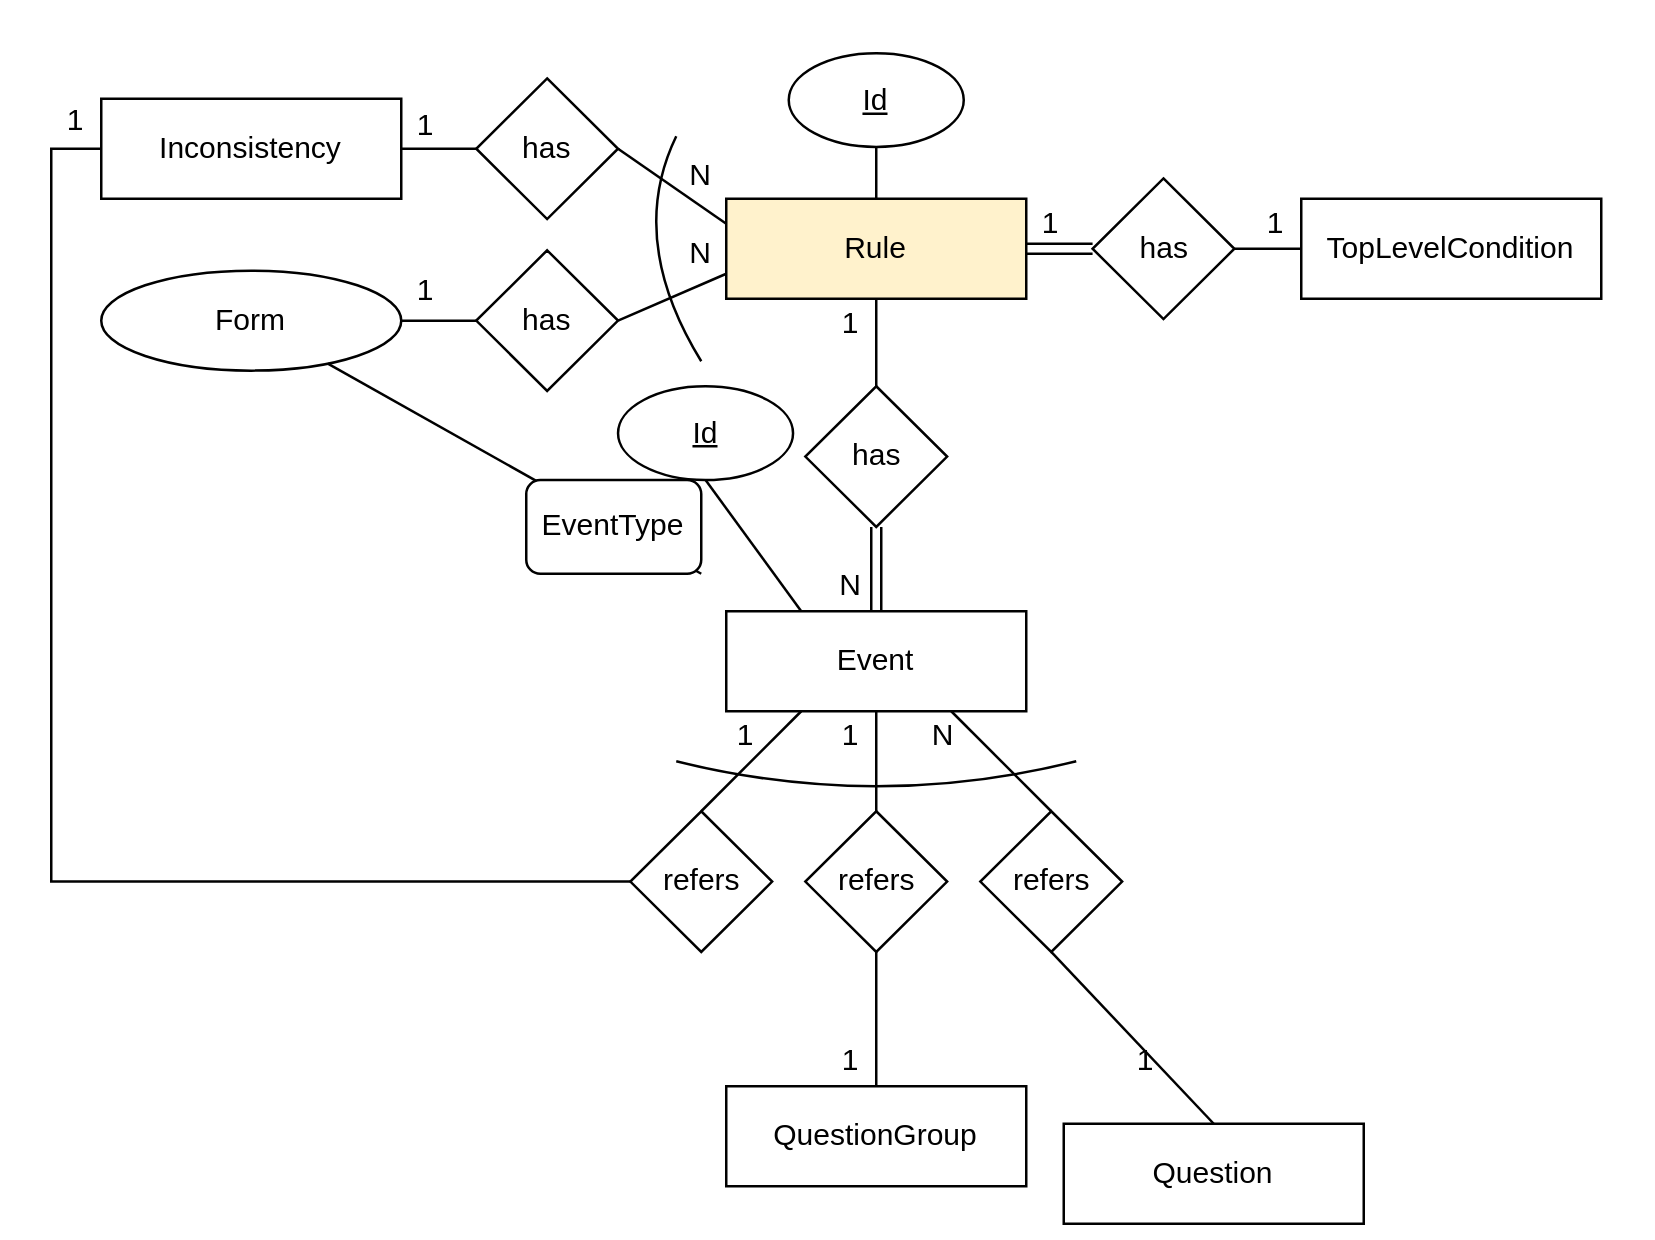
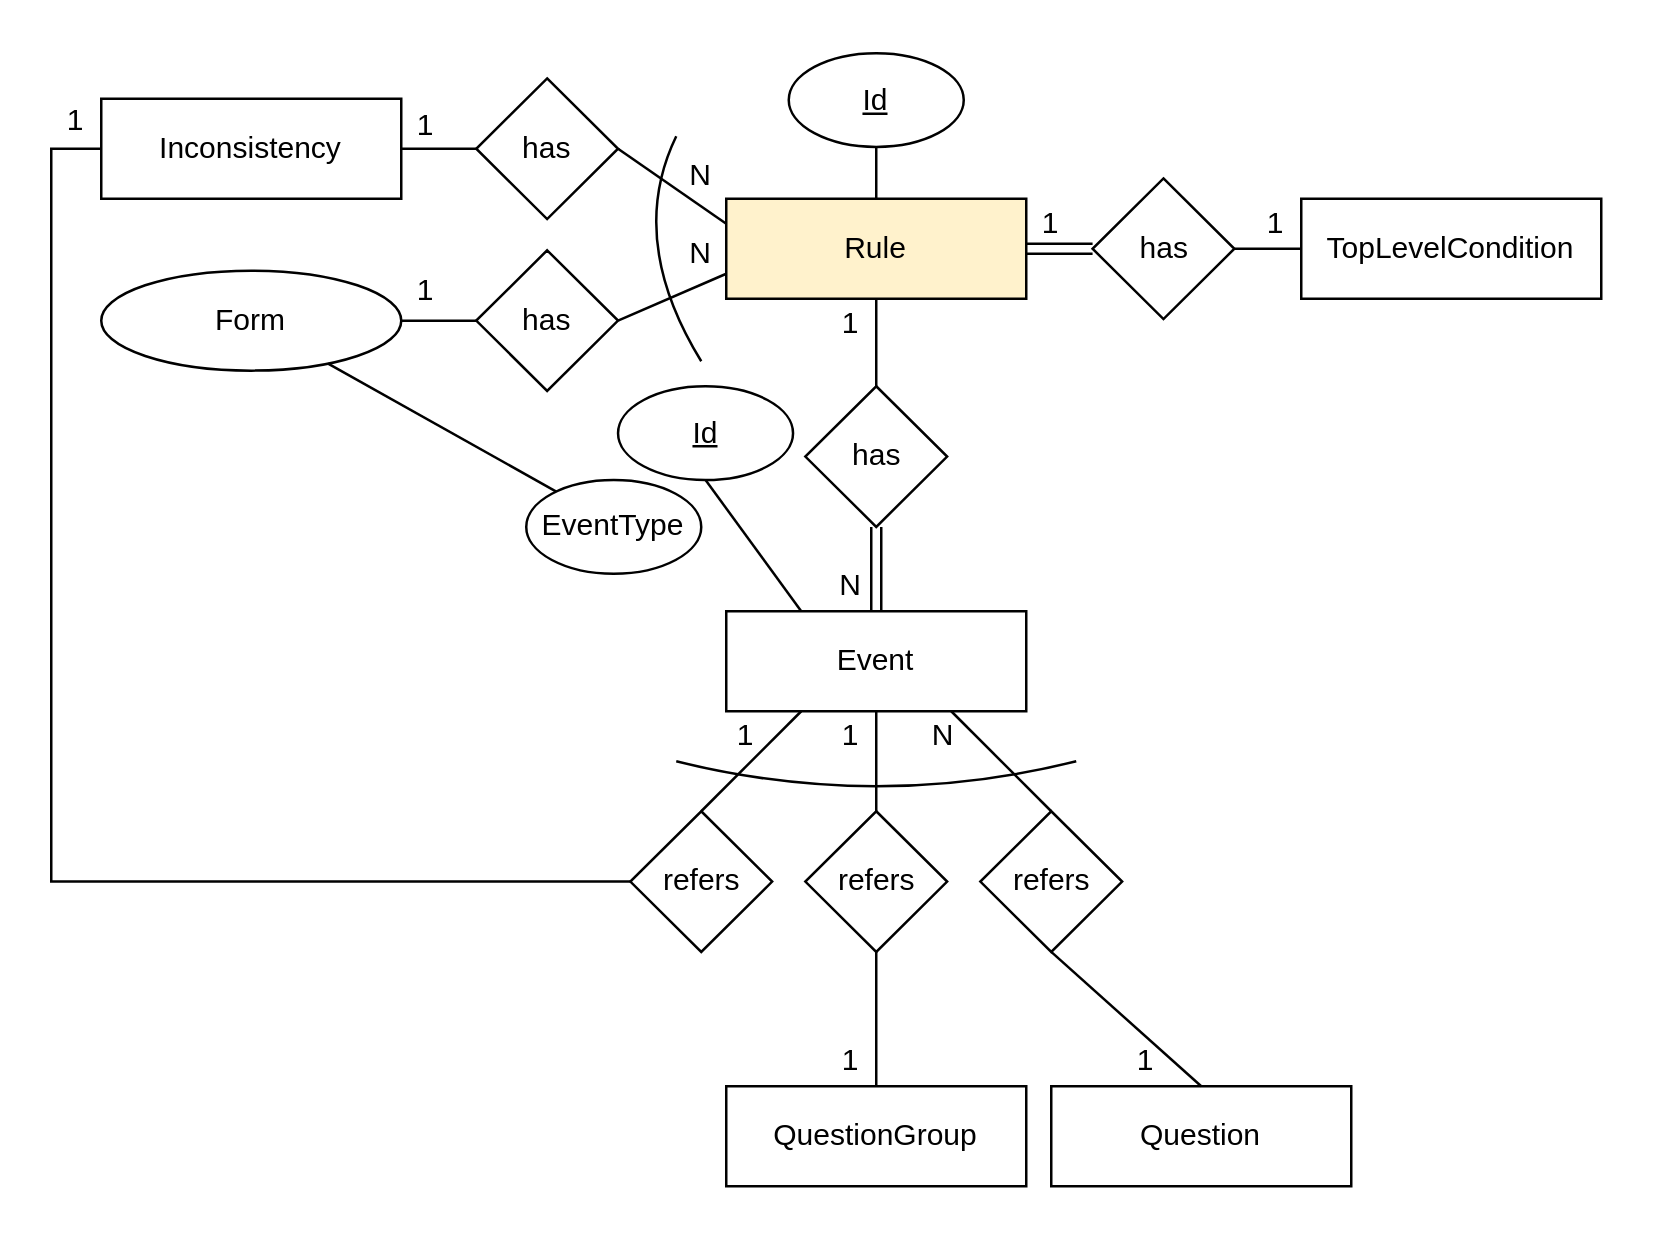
(614, 527) -> (614, 527)
(1214, 1174) -> (1201, 1136)
